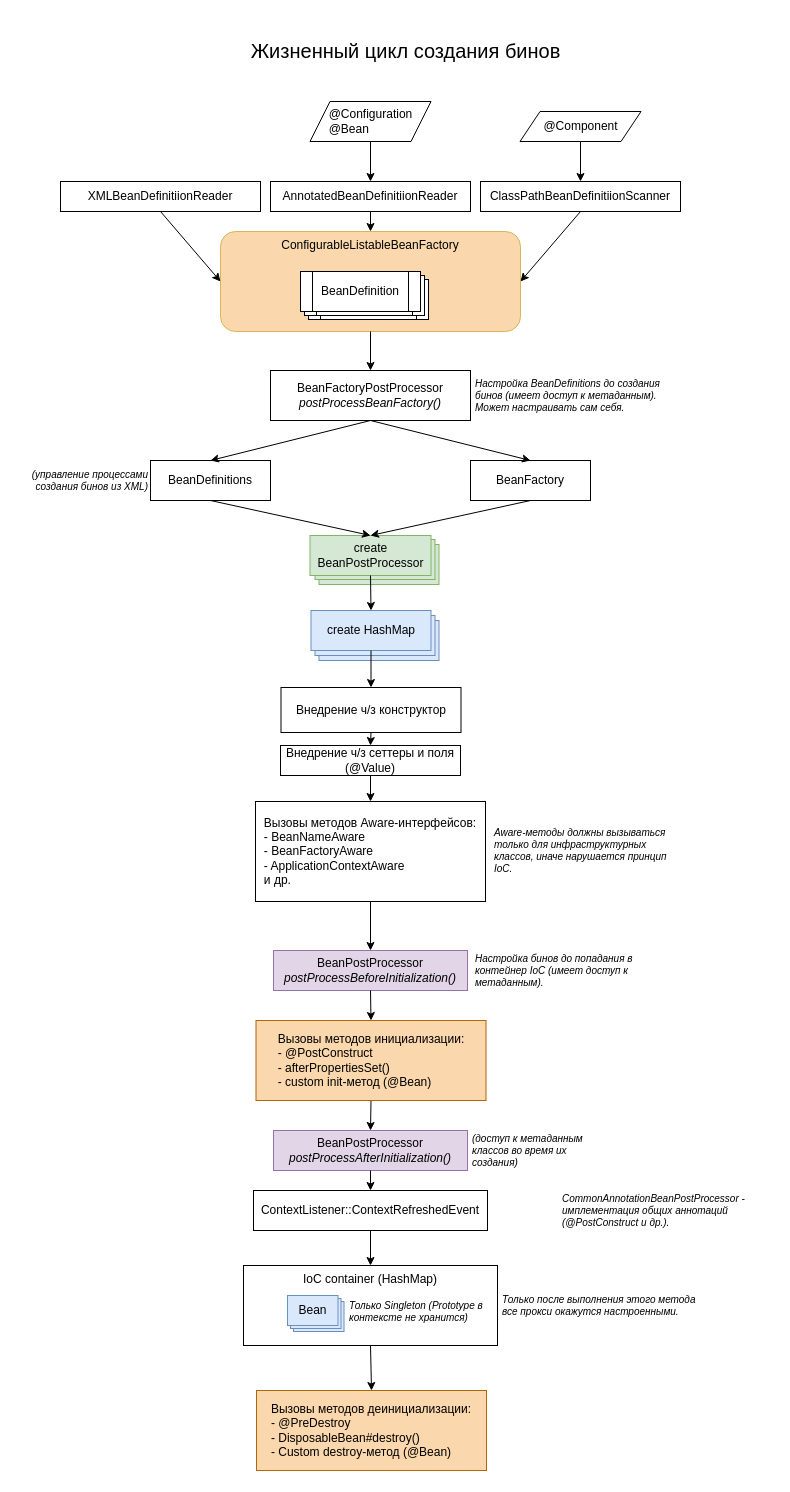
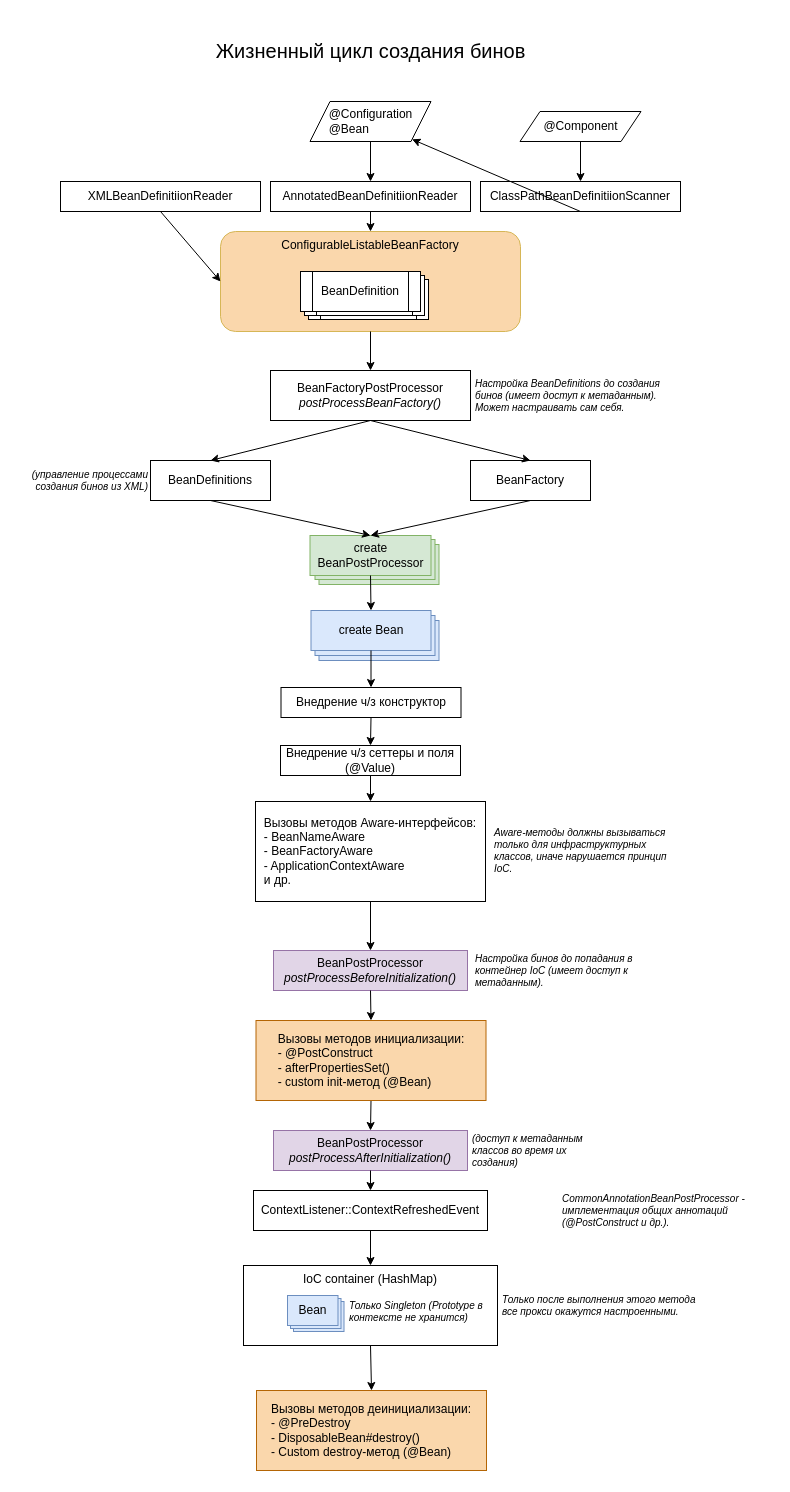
(406, 51) -> (371, 51)
(553, 244) -> (499, 177)
(372, 631) -> (372, 631)
(371, 710) -> (371, 703)
